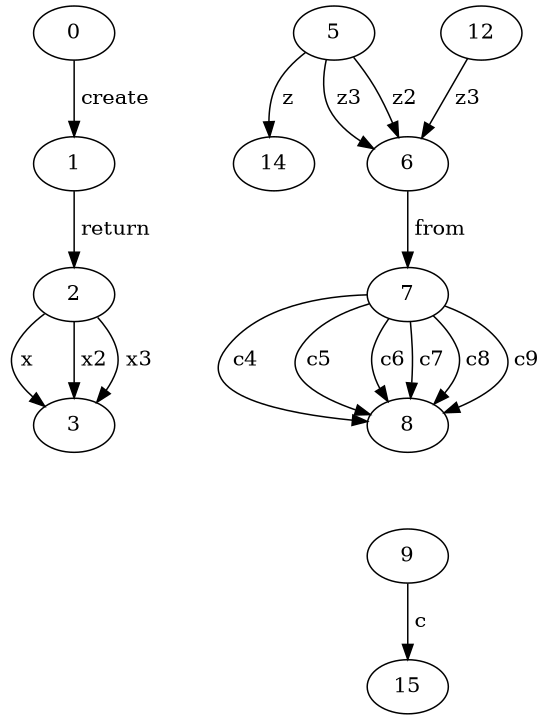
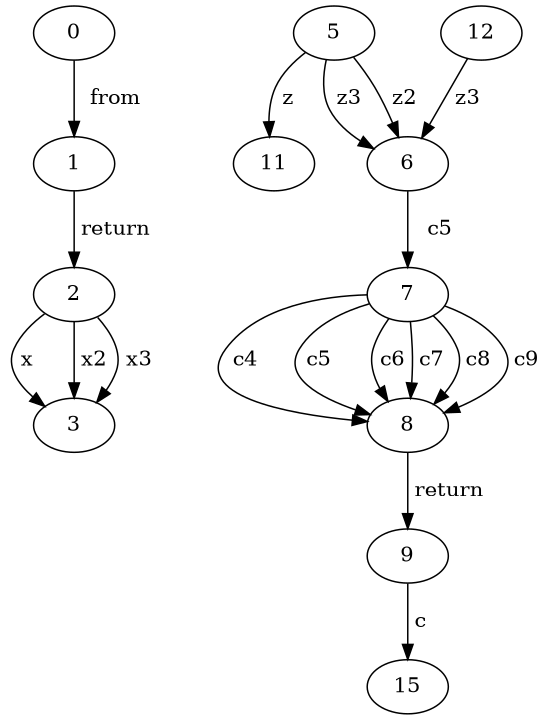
(115, 98) -> (115, 98)
(274, 164) -> (274, 164)
(440, 229) -> (440, 229)
none -> (408, 483)
